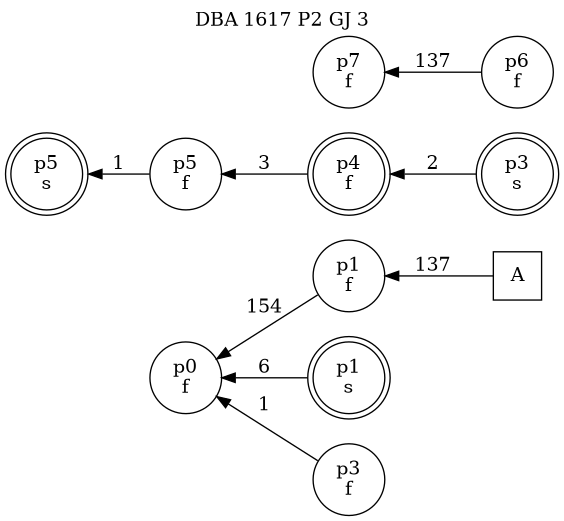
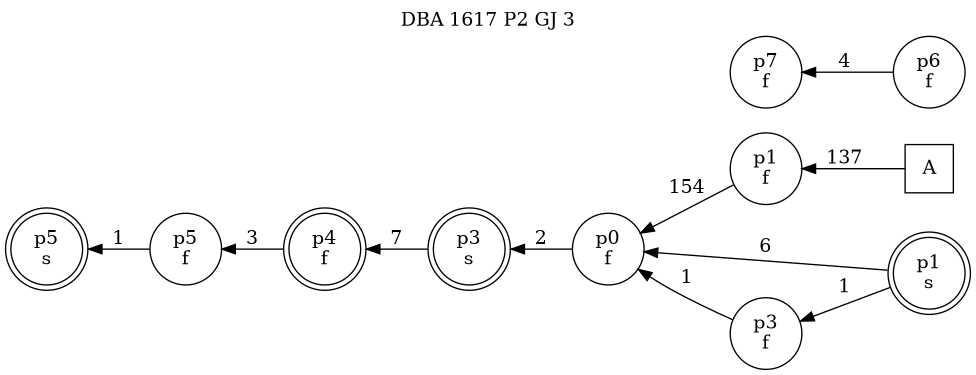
(433, 62) -> (845, 62)
(433, 164) -> (397, 239)
none -> (548, 249)
none -> (852, 302)
